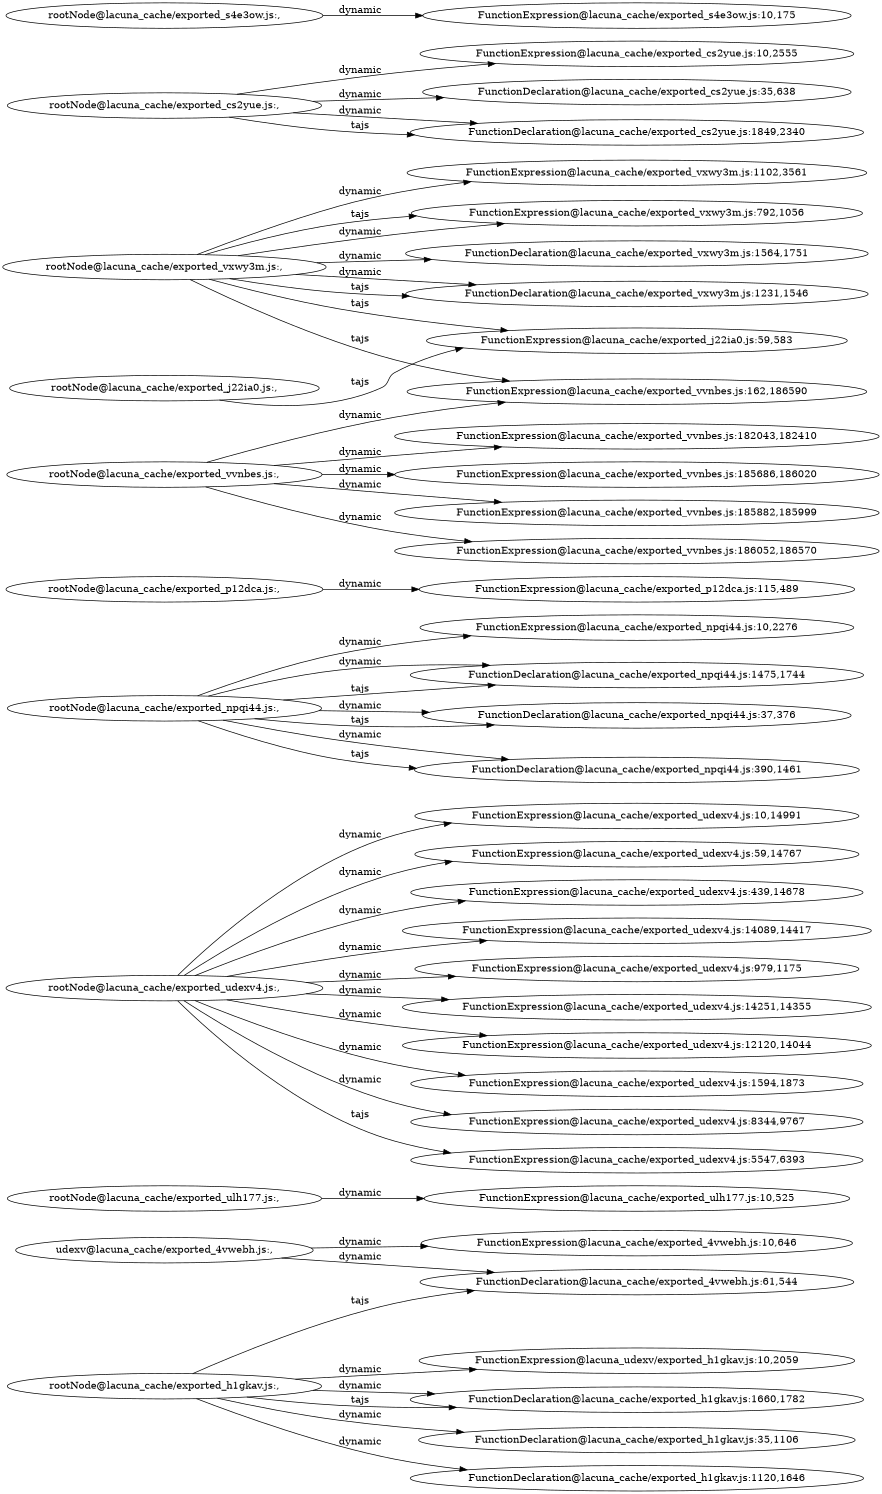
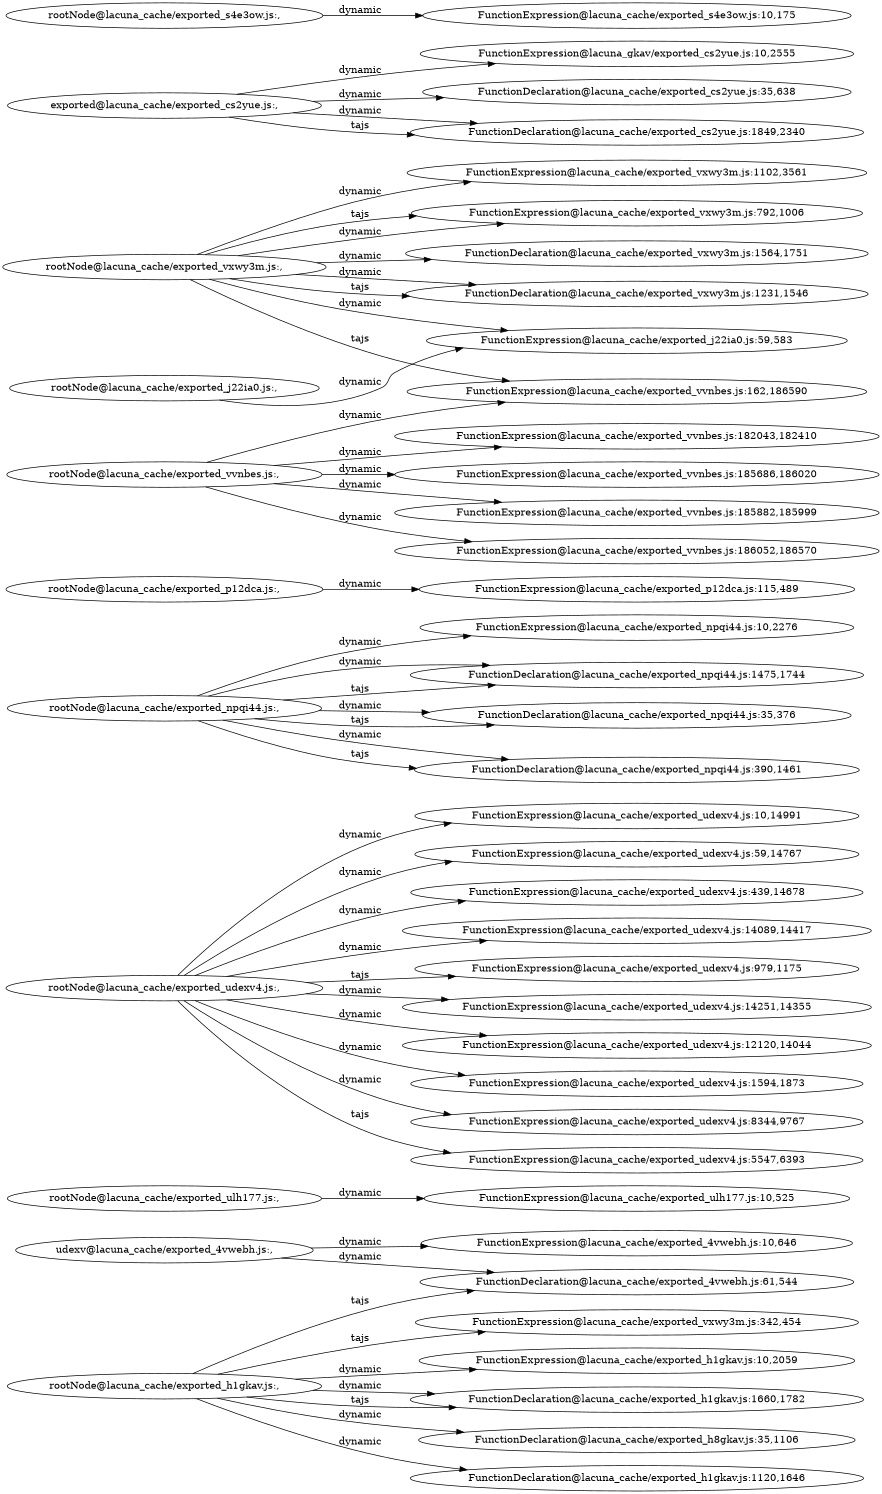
(637, 54) -> (637, 54)
(164, 106) -> (164, 106)
(637, 213) -> (637, 213)
(360, 304) -> (360, 304)
(360, 382) -> (360, 382)
(637, 715) -> (637, 715)
(360, 975) -> (360, 975)
none -> (637, 1322)
(637, 1361) -> (637, 1361)
(637, 1440) -> (637, 1440)
